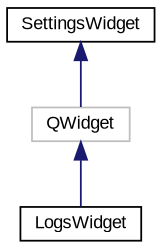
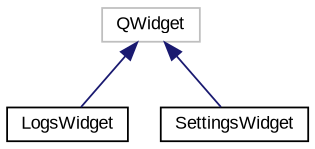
(81, 84) -> (199, 82)
